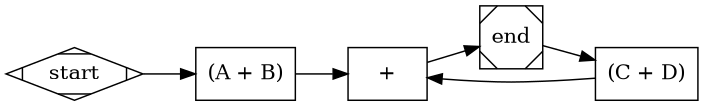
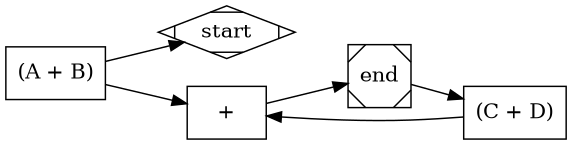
(162, 74) -> (138, 54)
